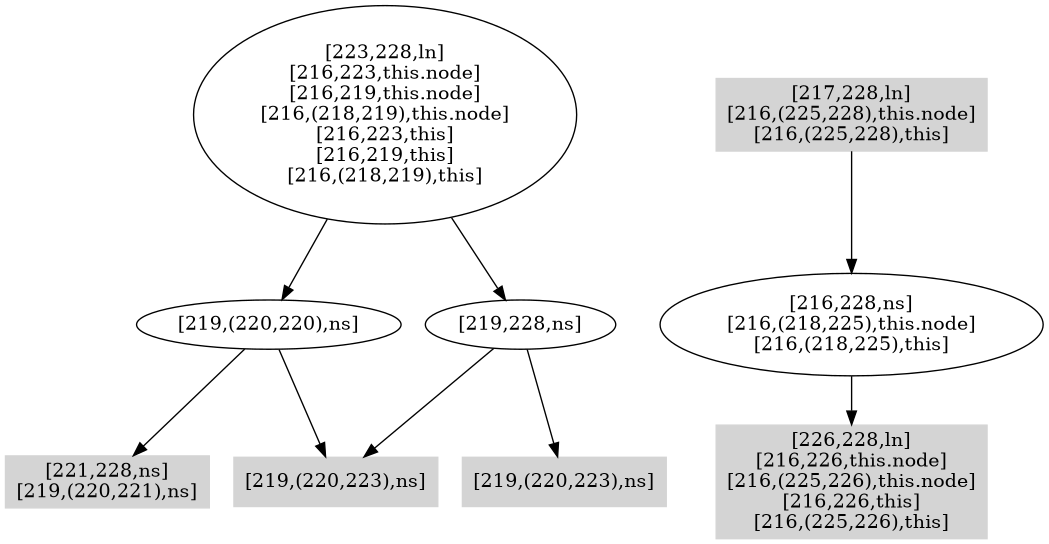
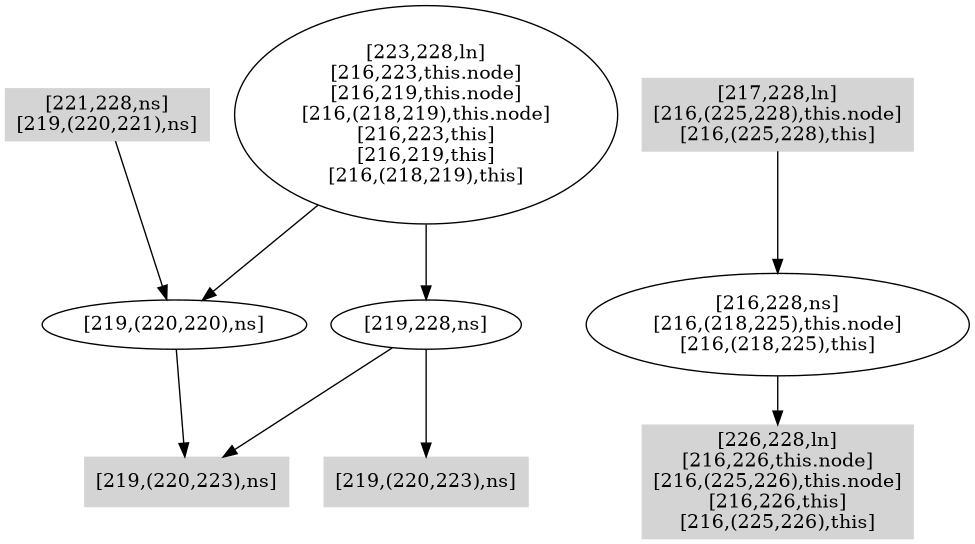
(194, 398) -> (139, 214)
